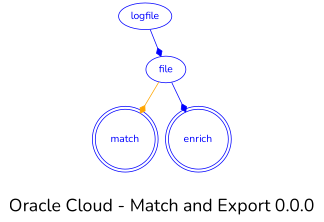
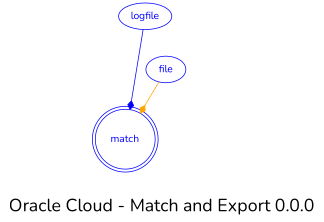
(154, 39) -> (137, 65)
(198, 139) -> none
